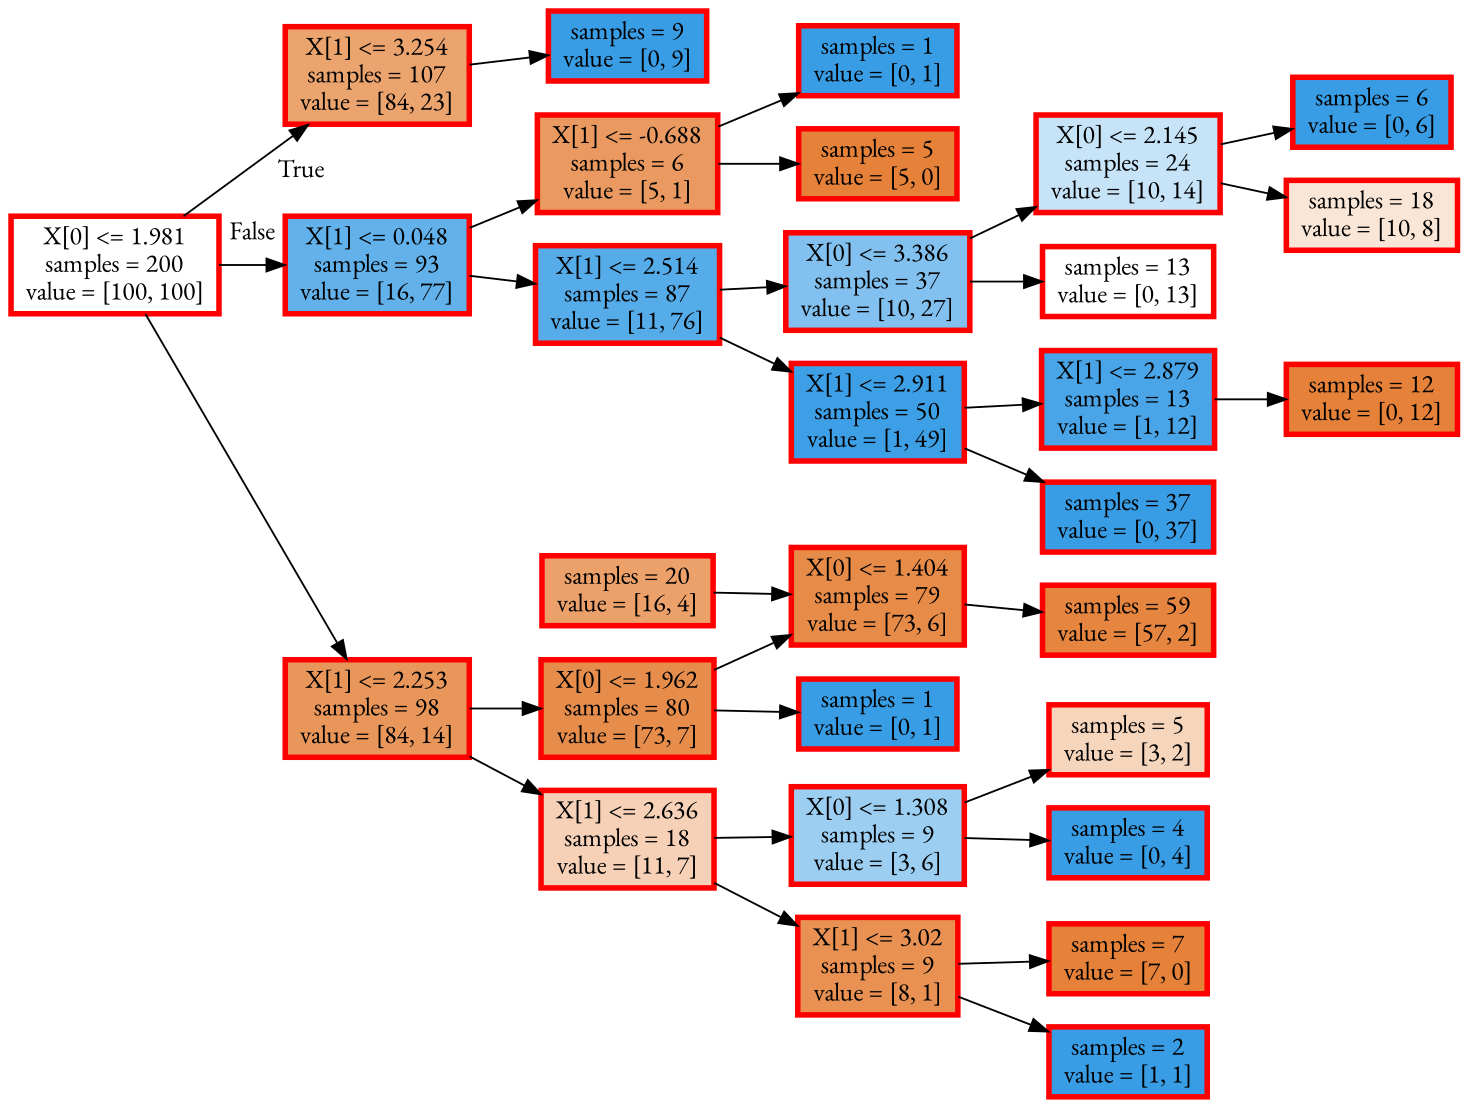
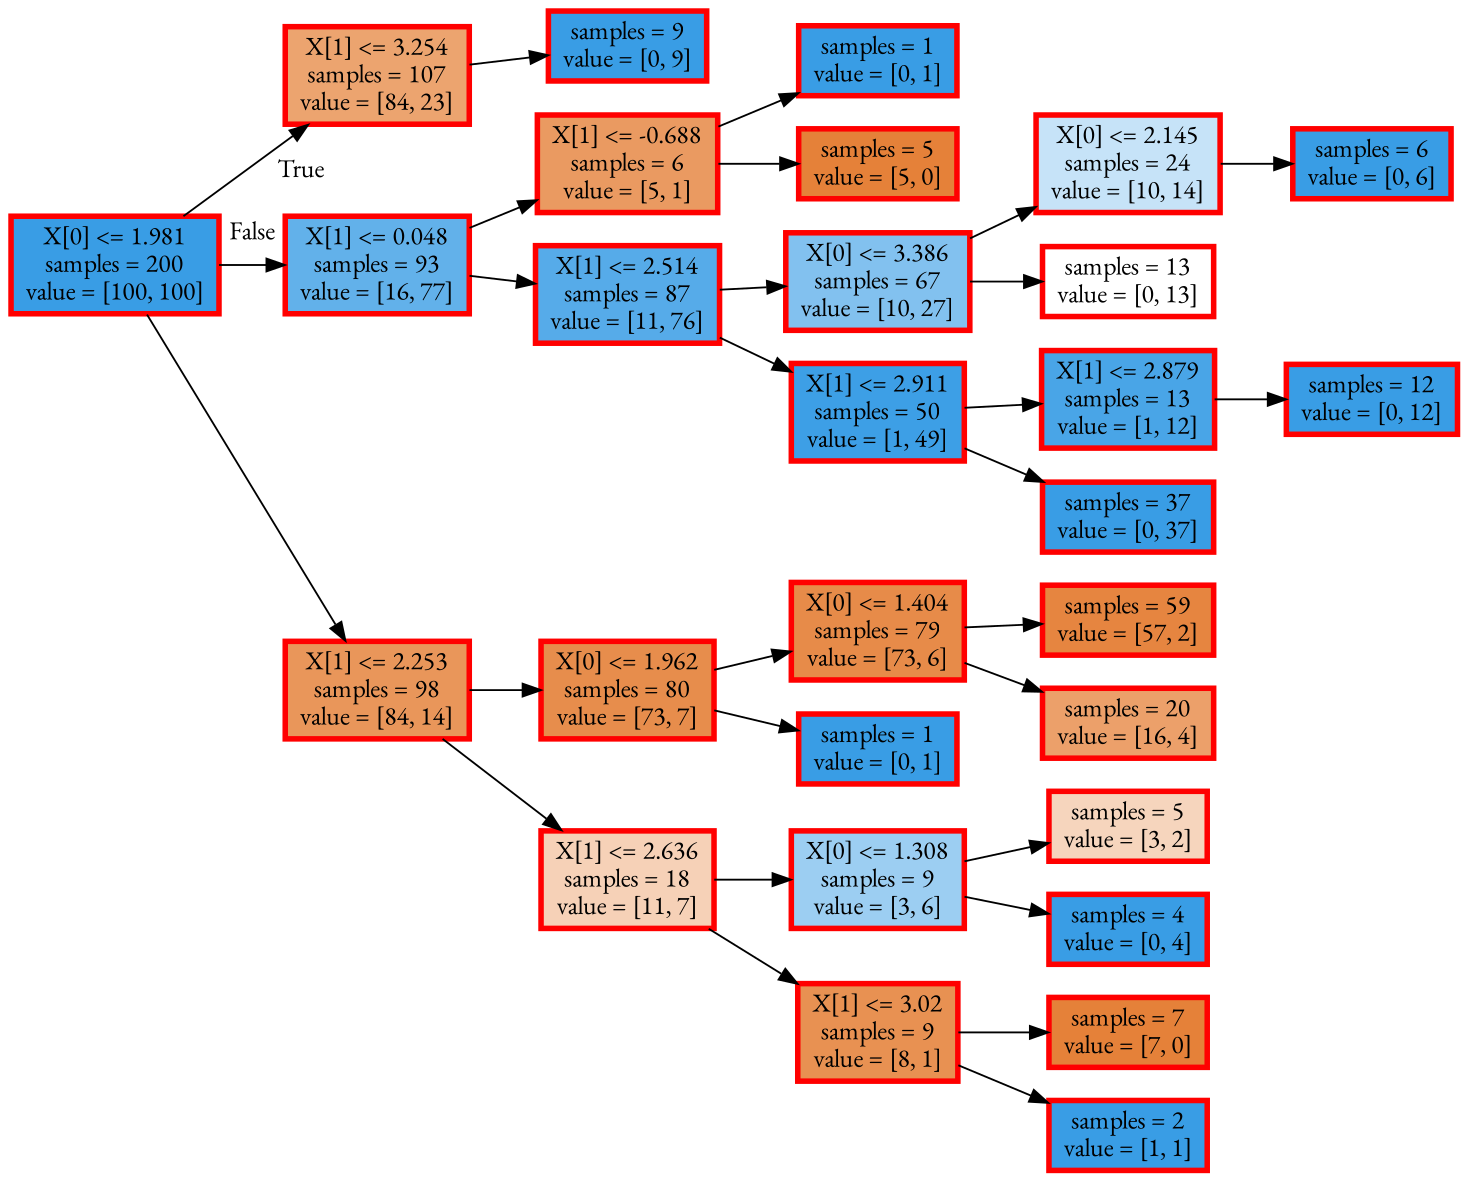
(1372, 215) -> none
(115, 265) -> (115, 265)
(878, 282) -> (878, 282)
(1372, 399) -> (1372, 399)
(743, 593) -> (995, 674)
